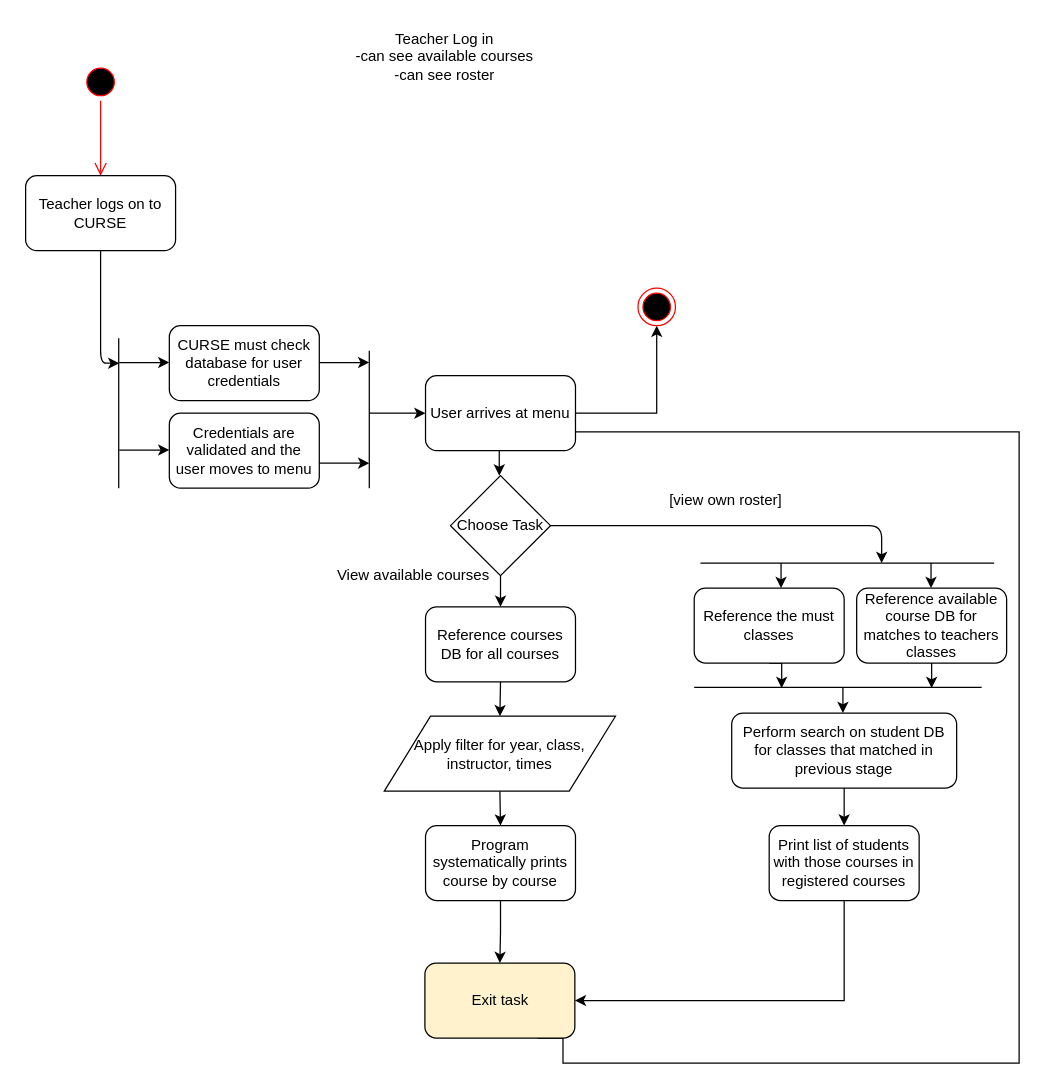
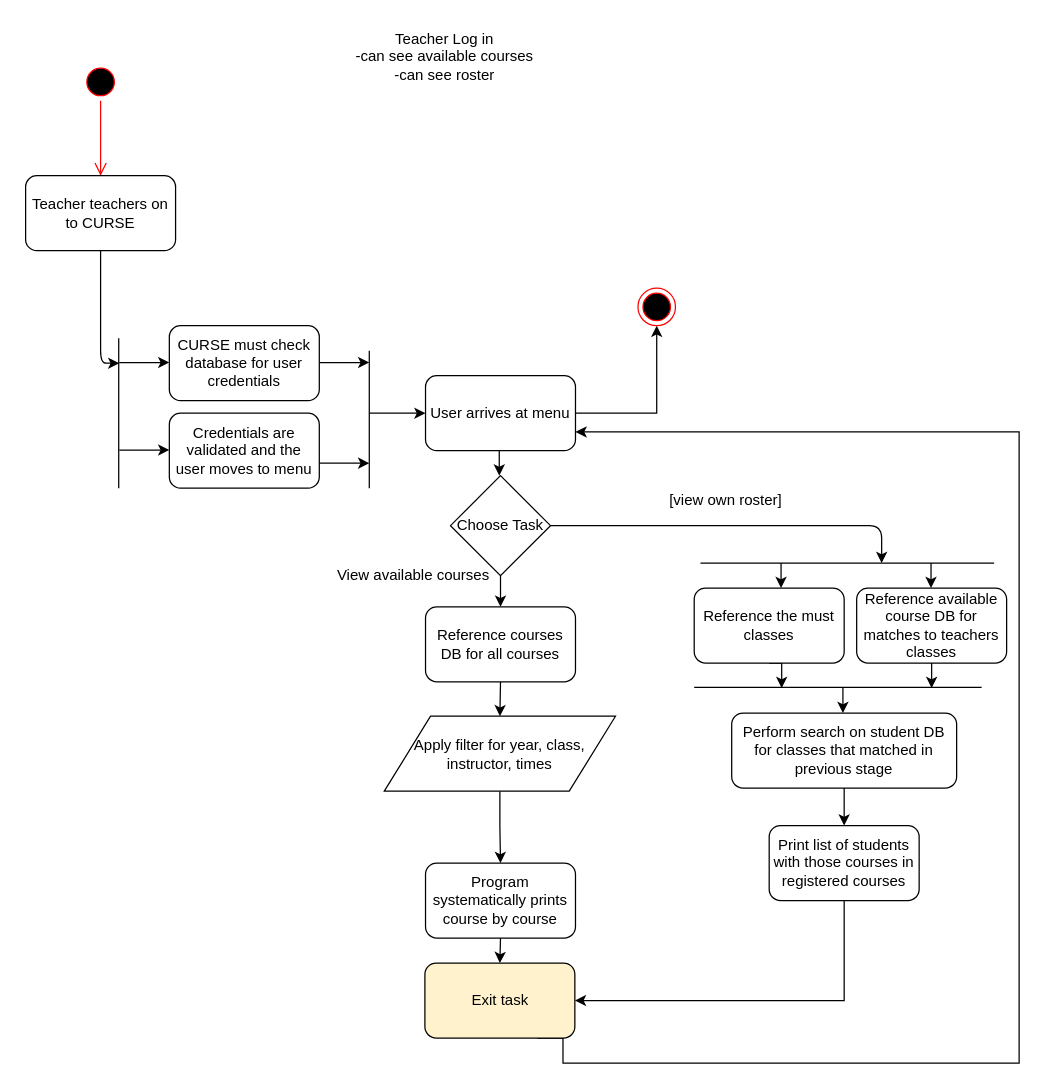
(101, 213) -> (101, 213)
(581, 432) -> (585, 432)
(501, 863) -> (501, 901)
